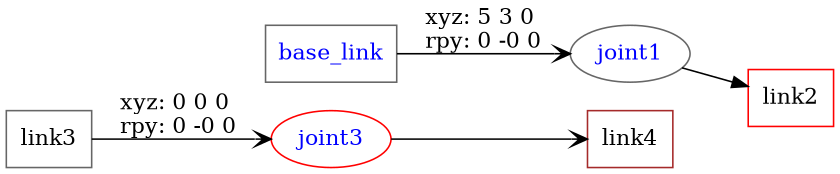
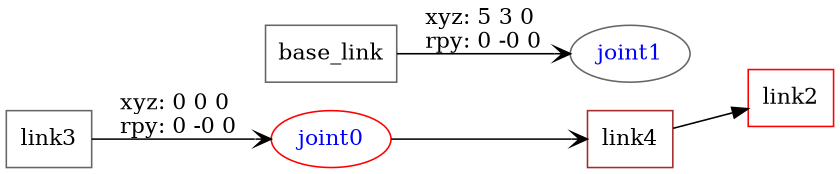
(331, 54) -> (331, 54)
(707, 75) -> (703, 121)
(331, 139) -> (331, 139)
